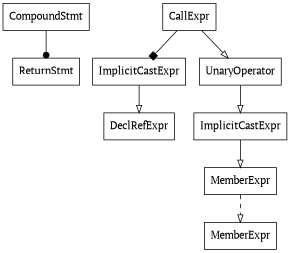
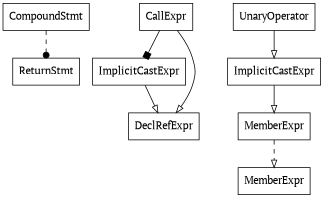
(46, 41) -> (46, 41)
(212, 42) -> (195, 68)
